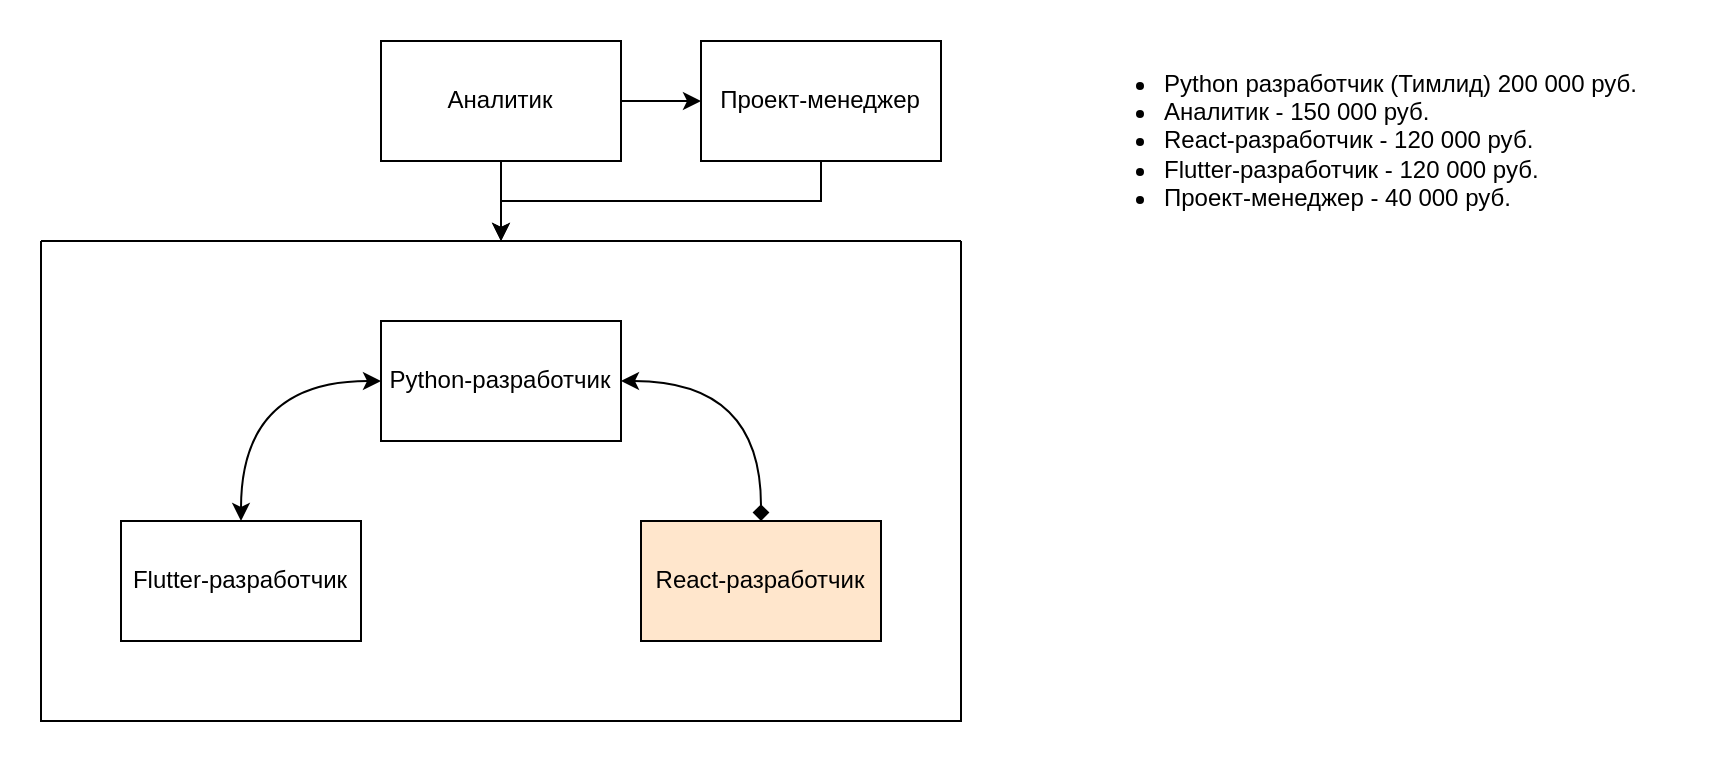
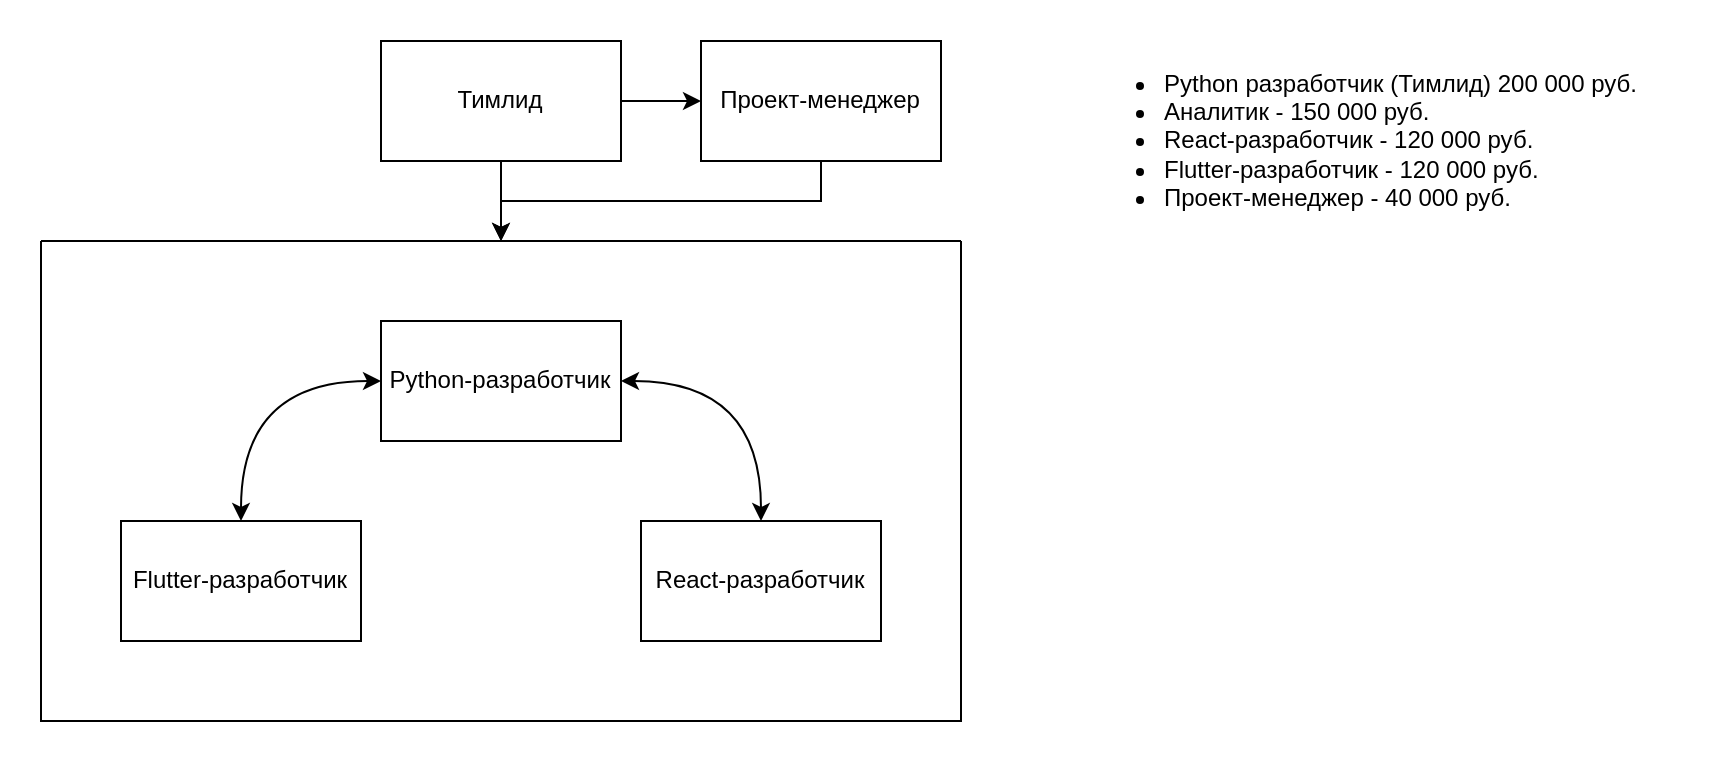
(501, 101) -> (501, 101)
(761, 505) -> (761, 506)
(761, 581) -> (761, 581)
